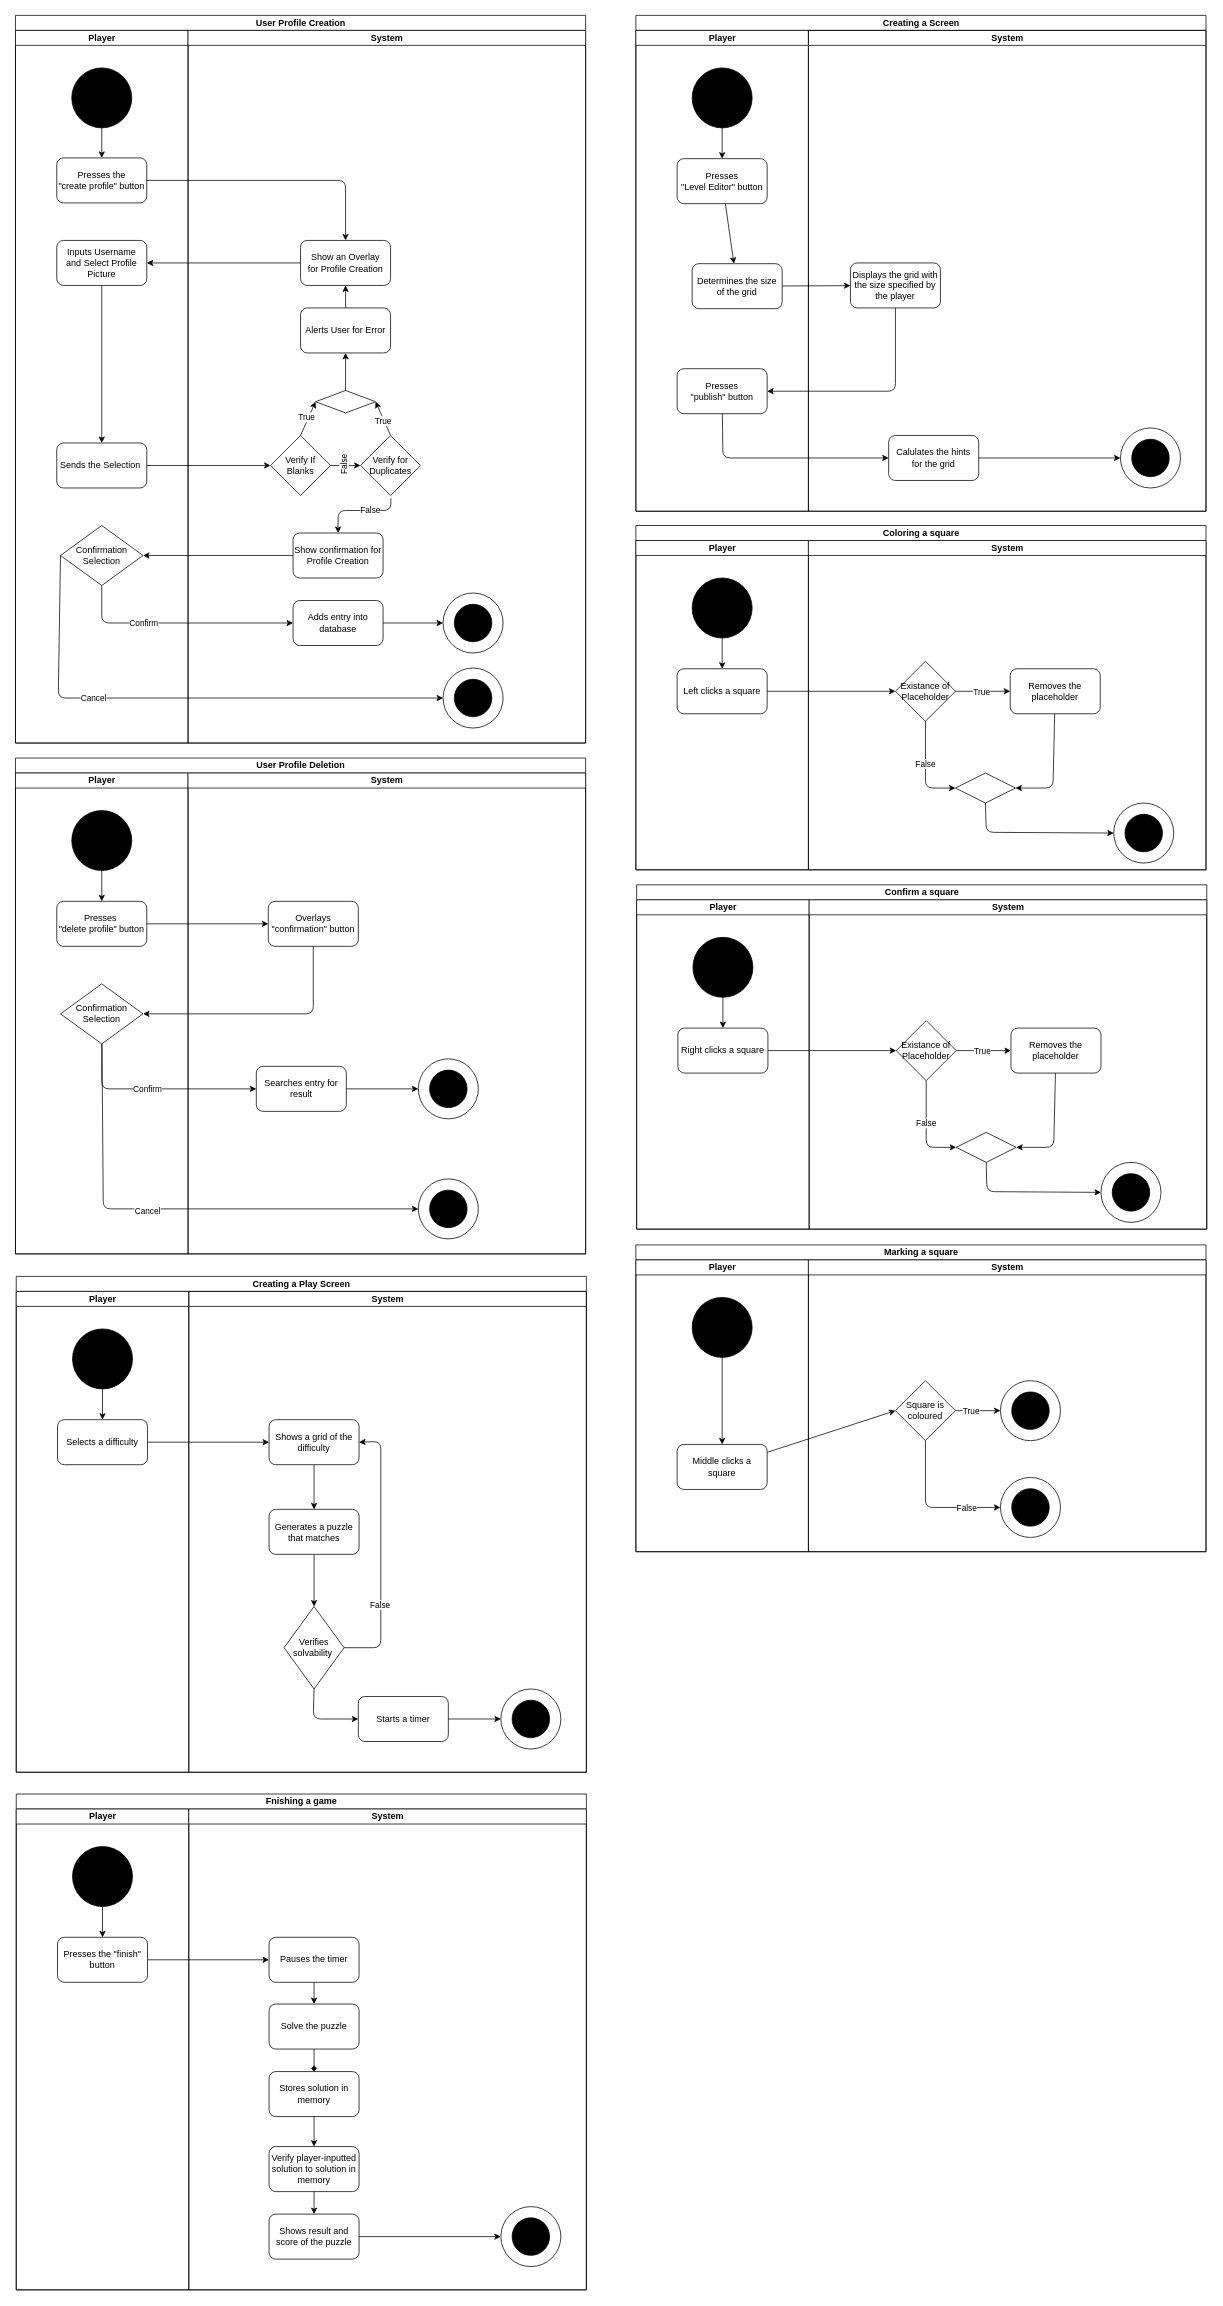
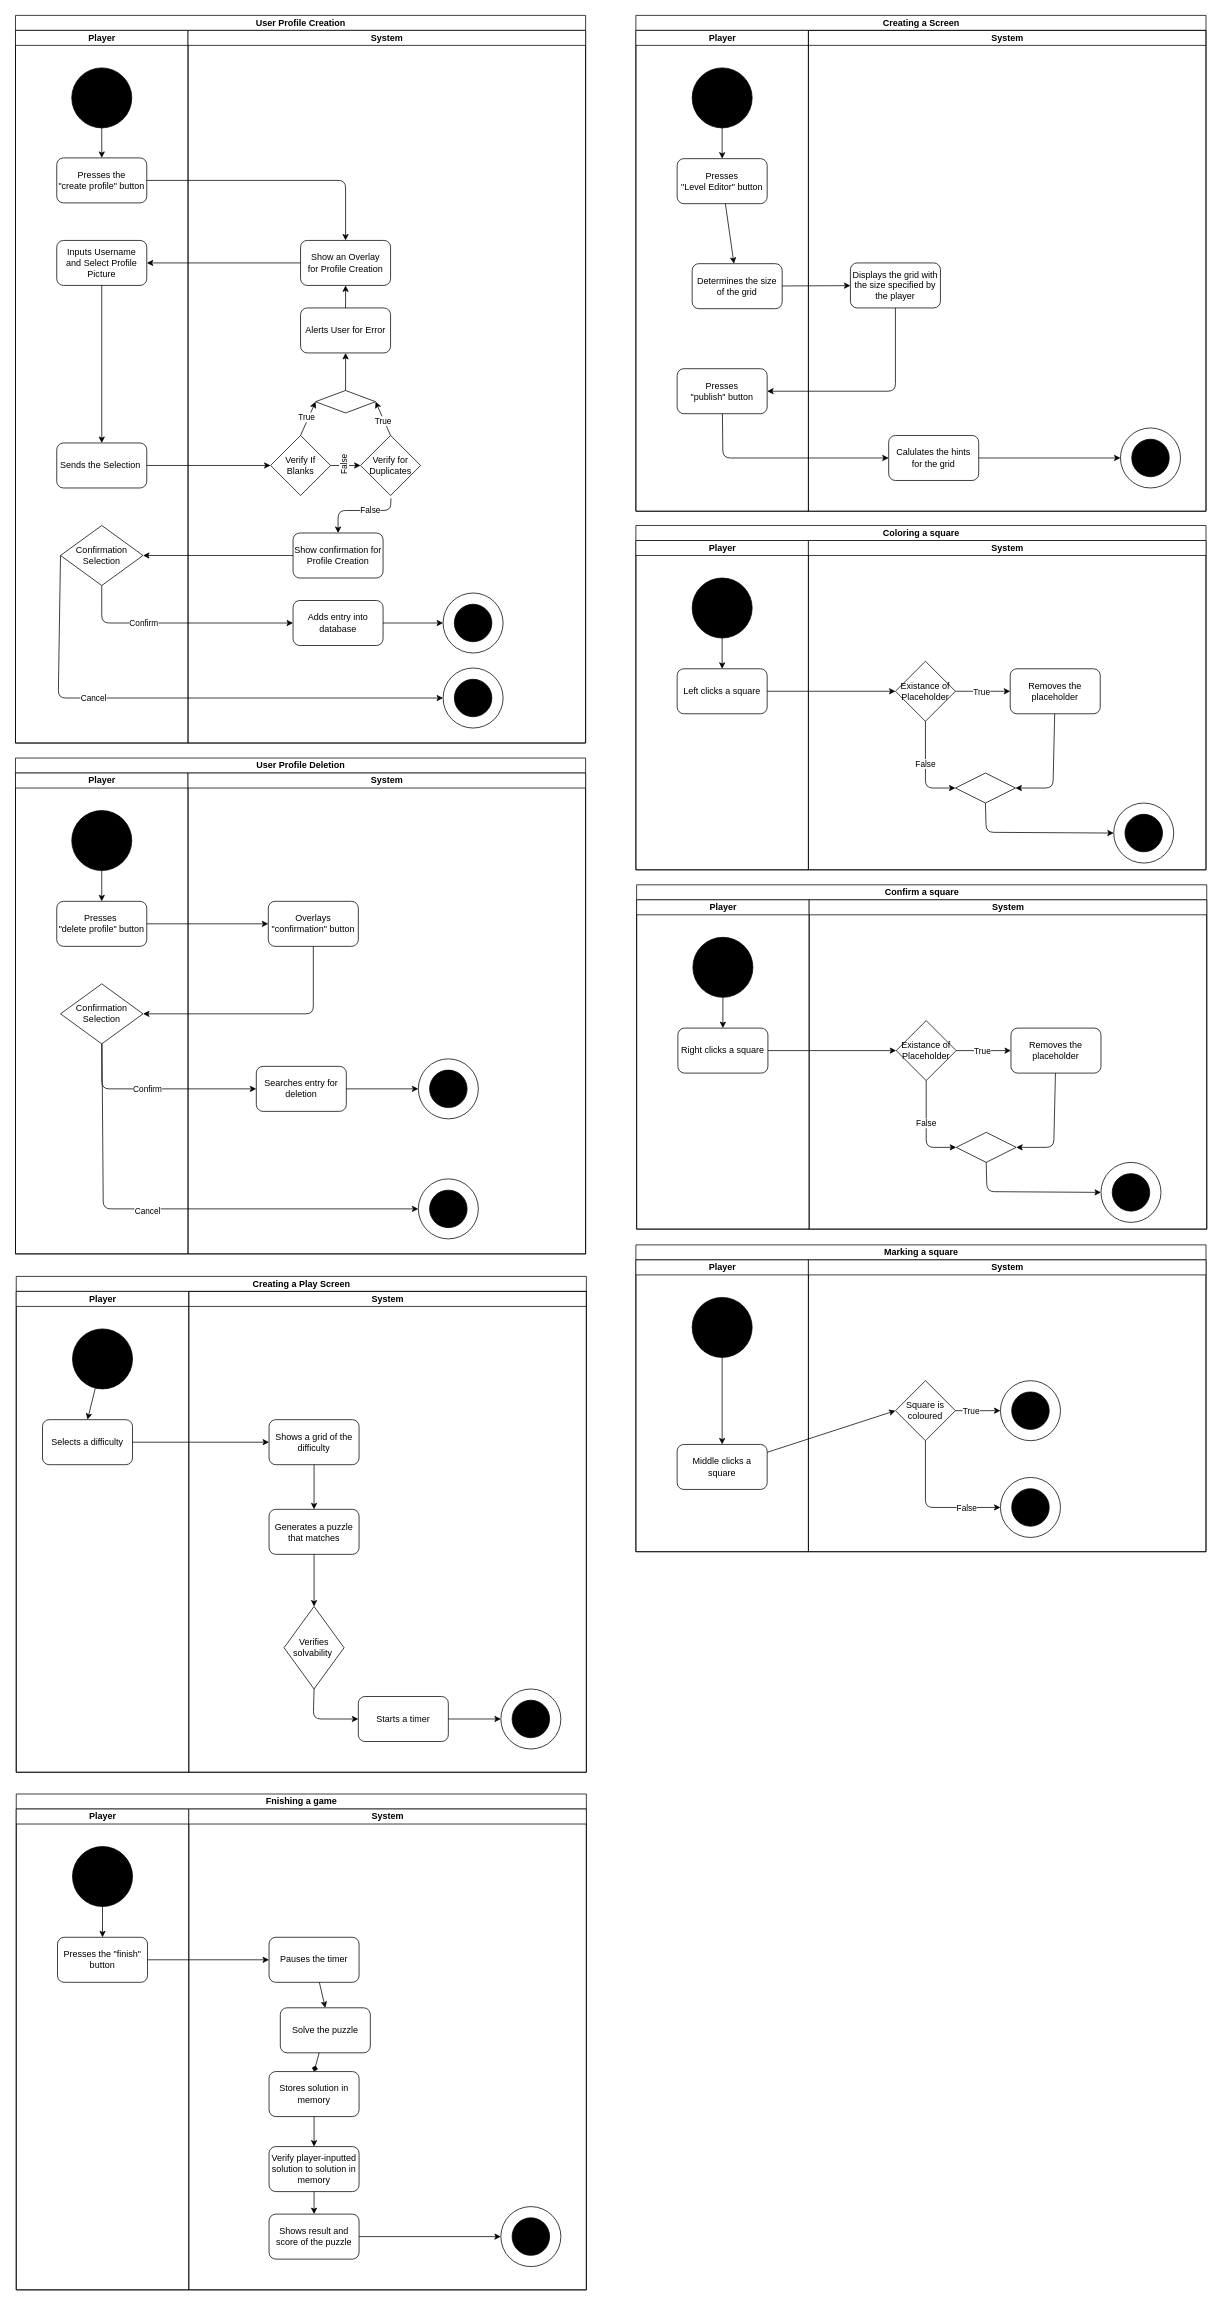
(301, 1089) -> (301, 1089)
(102, 1442) -> (87, 1442)
(381, 1555) -> none
(314, 2026) -> (325, 2030)
